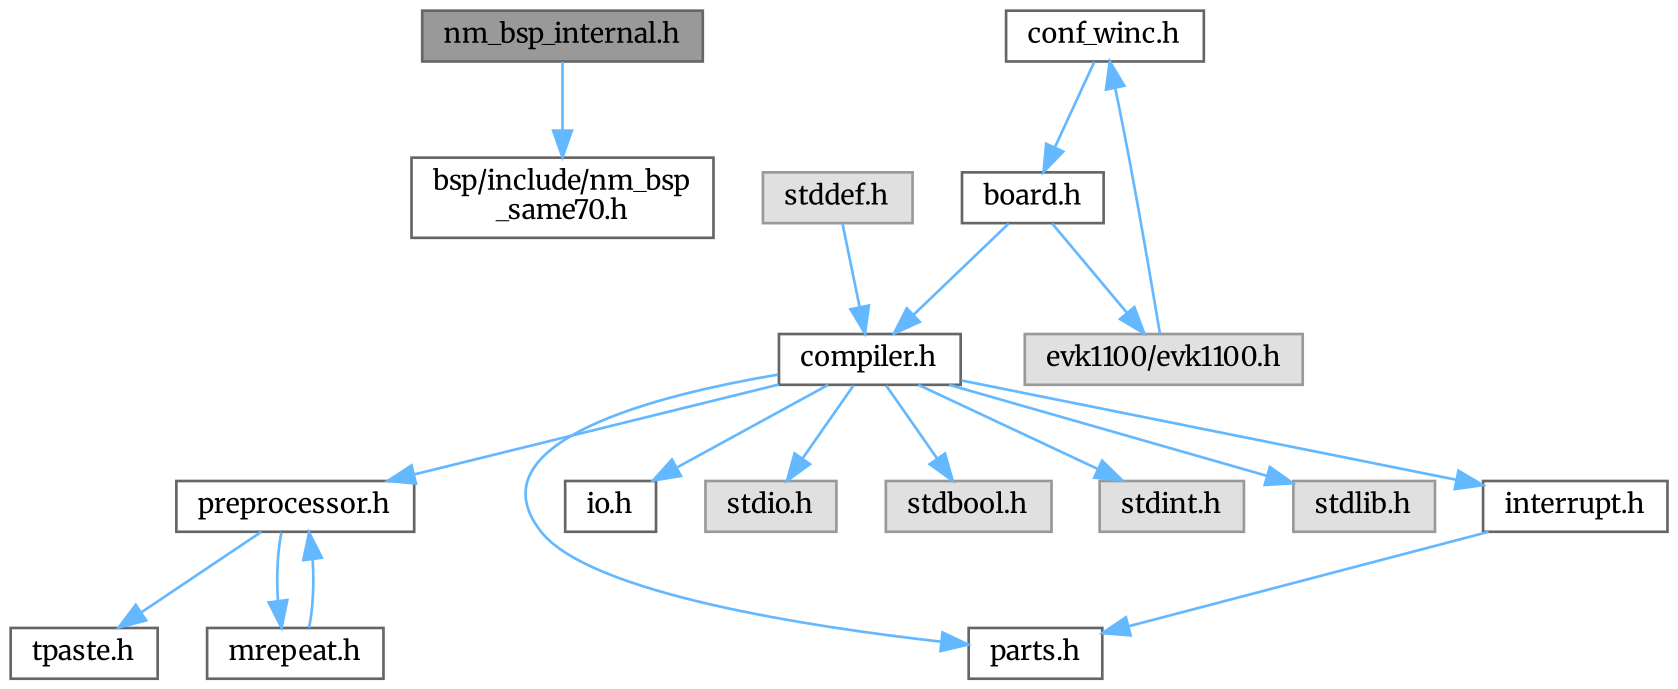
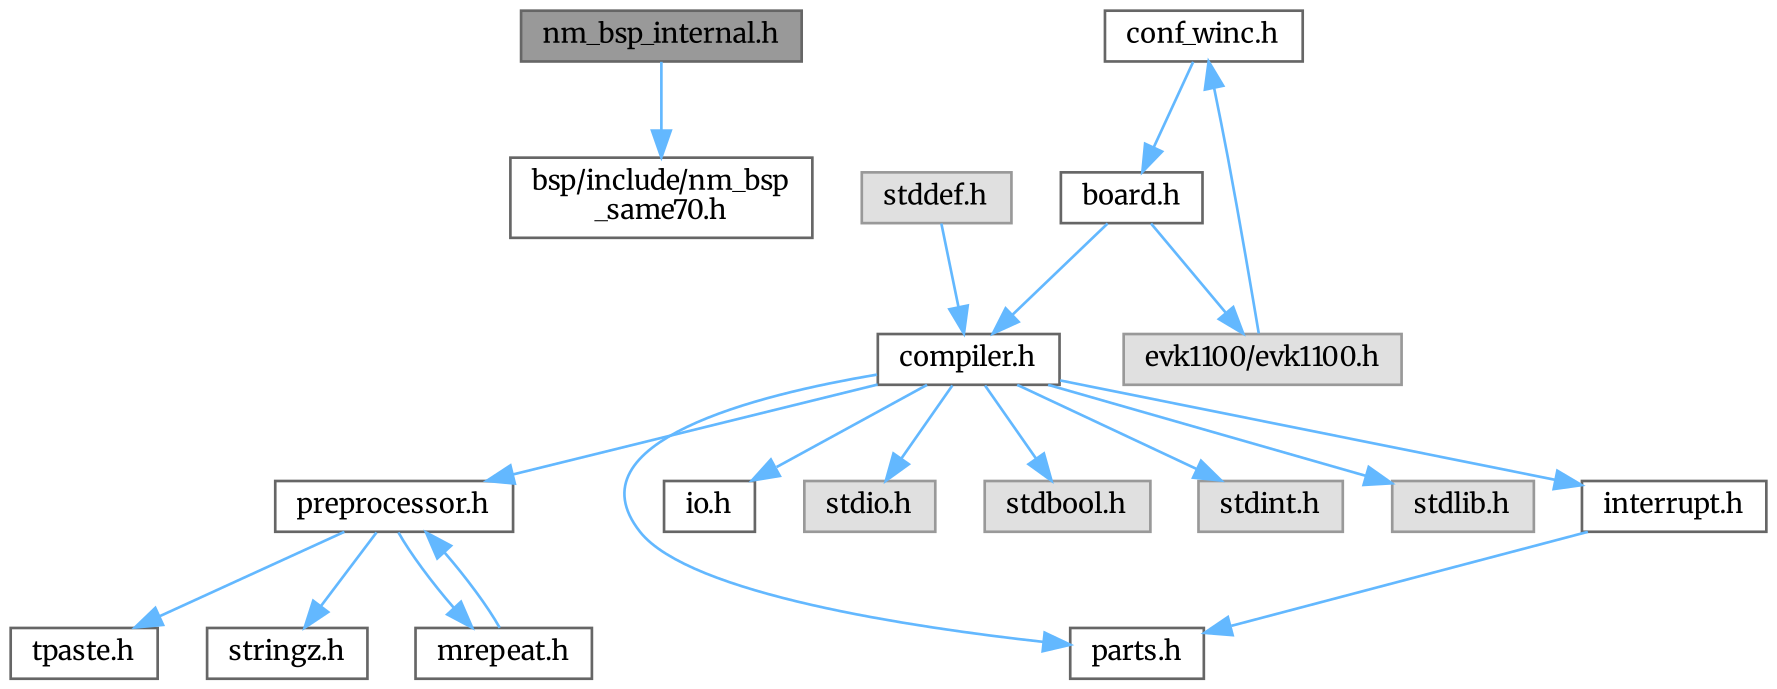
none -> (287, 653)
